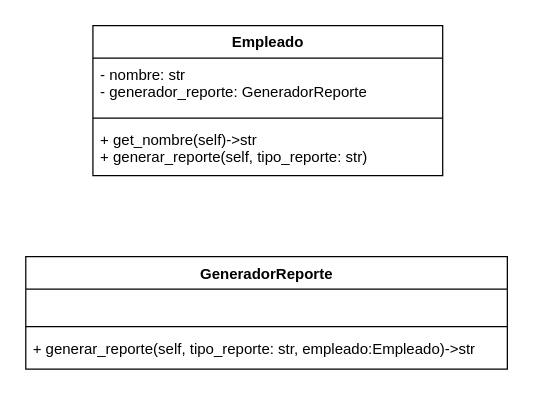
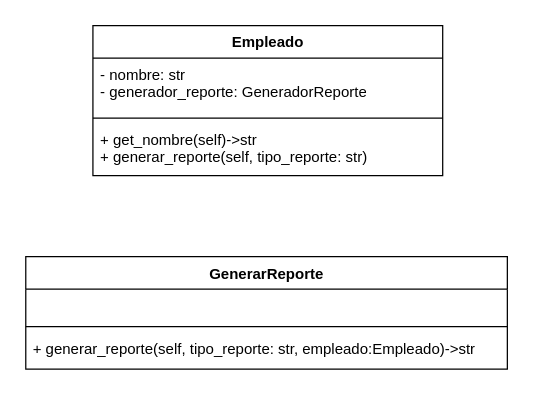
(267, 275) -> (267, 275)
